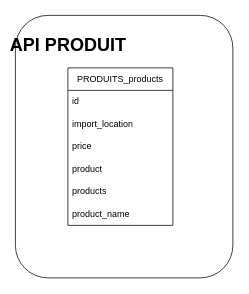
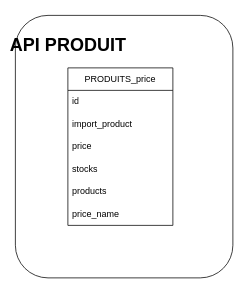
(120, 79) -> (120, 79)
(107, 124) -> (106, 124)
(90, 169) -> (87, 169)
(103, 214) -> (96, 214)
